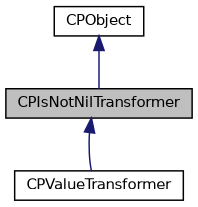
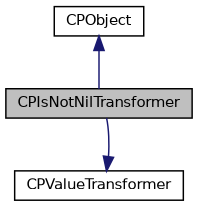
(89, 152) -> (109, 137)
